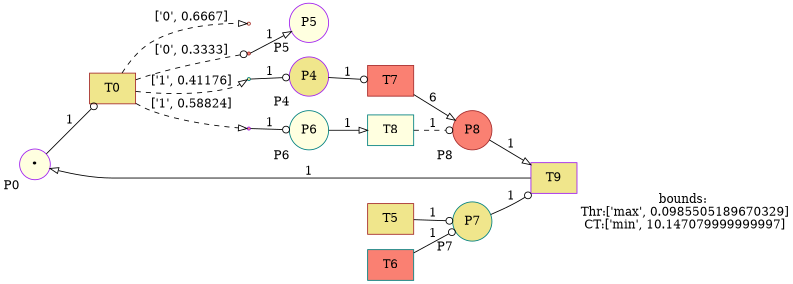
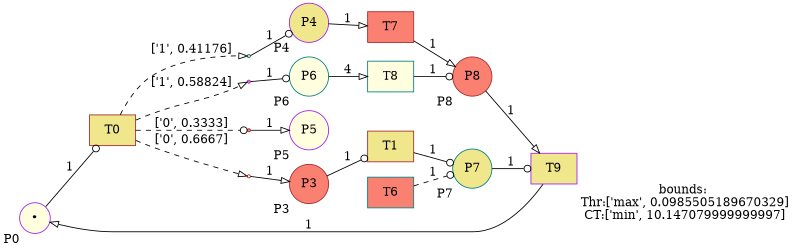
(344, 78) -> (344, 25)
(433, 98) -> (433, 45)
(348, 124) -> (348, 70)
(430, 130) -> (430, 77)
none -> (309, 184)
(391, 219) -> (391, 146)
(431, 243) -> (430, 181)
